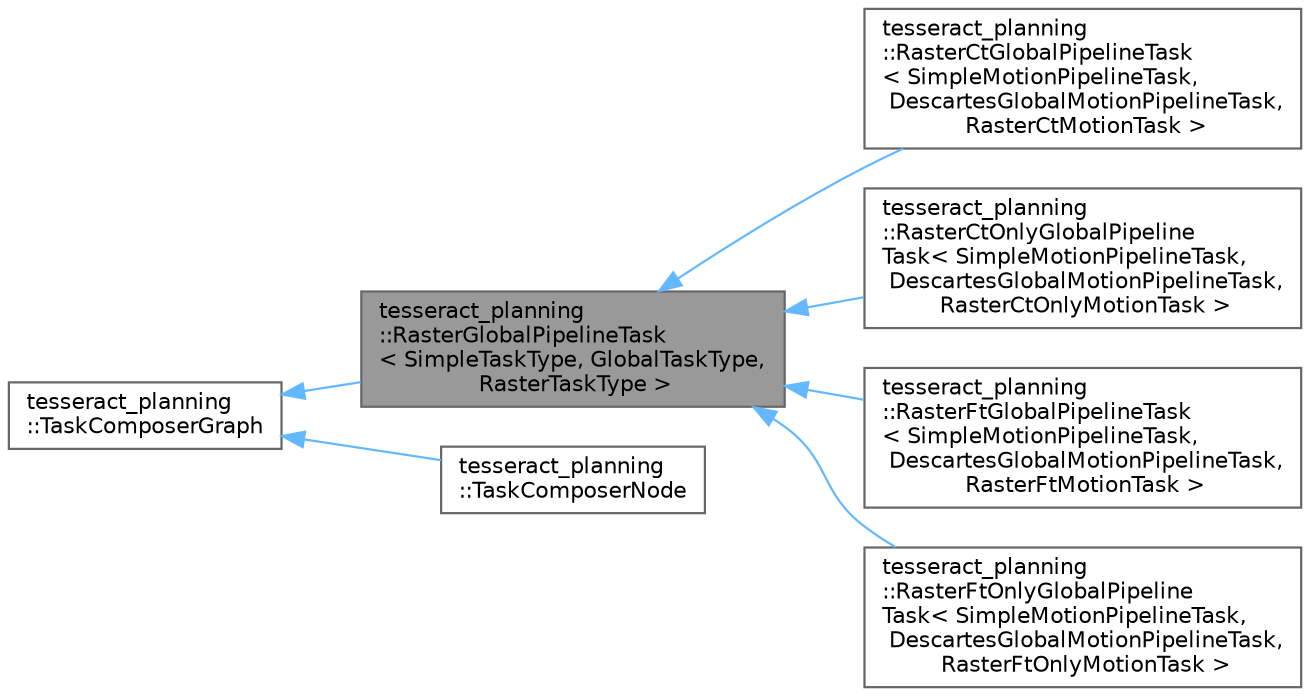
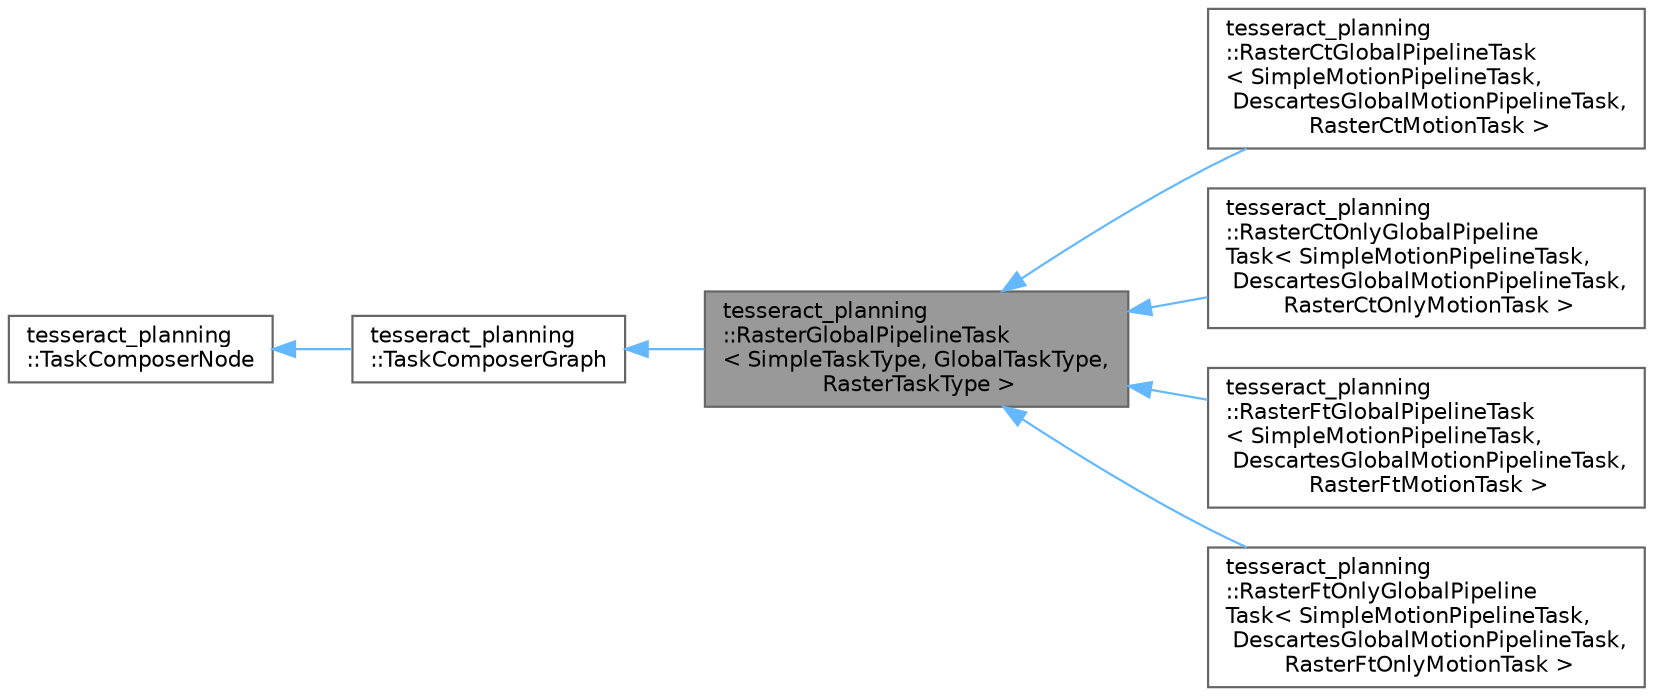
(373, 450) -> (324, 349)
